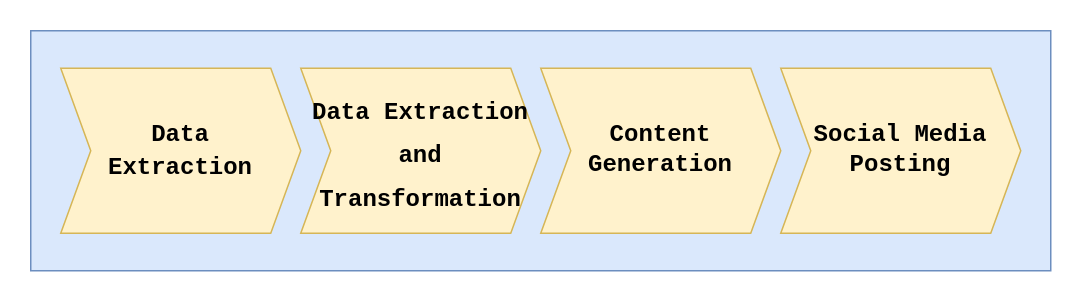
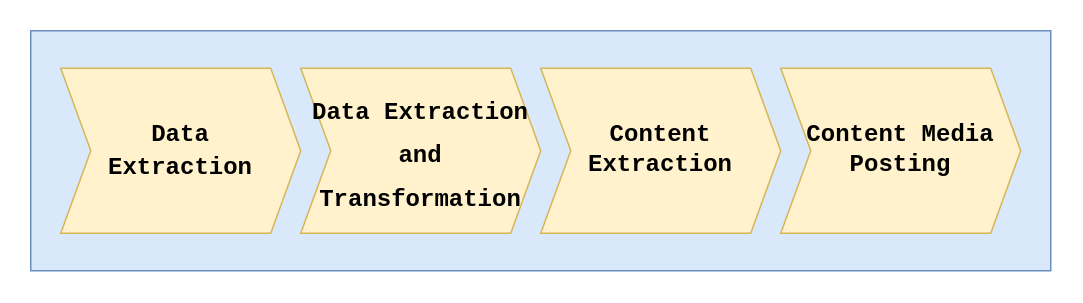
(661, 151) -> (661, 151)
(901, 151) -> (901, 151)
